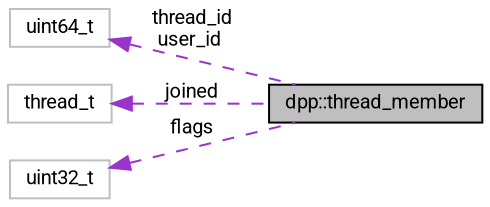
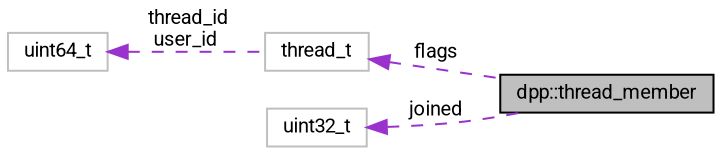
(212, 64) -> (196, 52)
(190, 93) -> (434, 53)
(190, 129) -> (434, 111)
